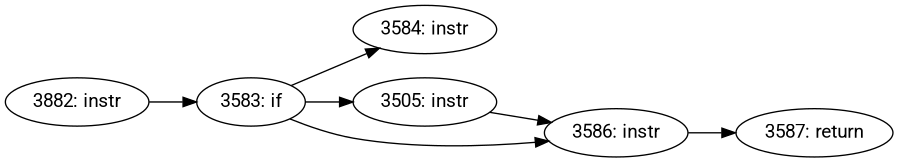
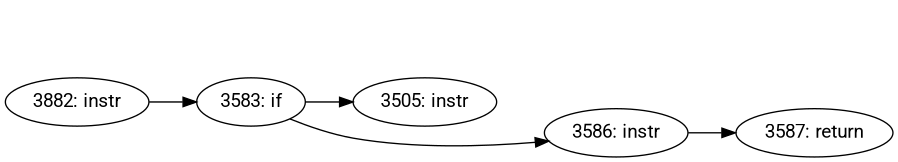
(425, 30) -> none
(514, 116) -> none
